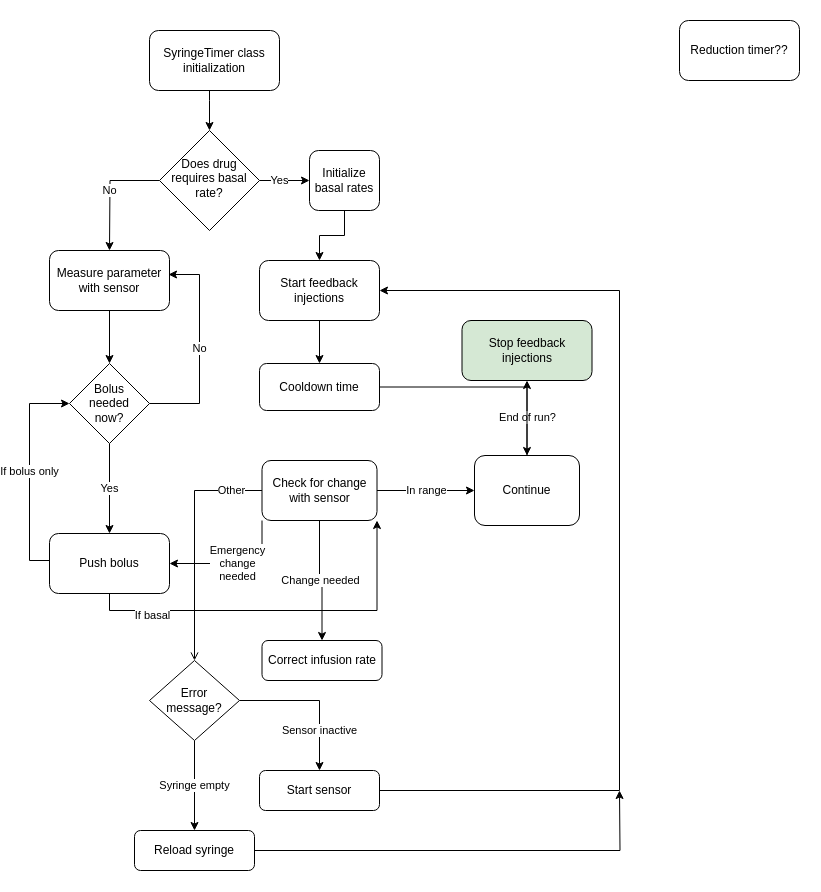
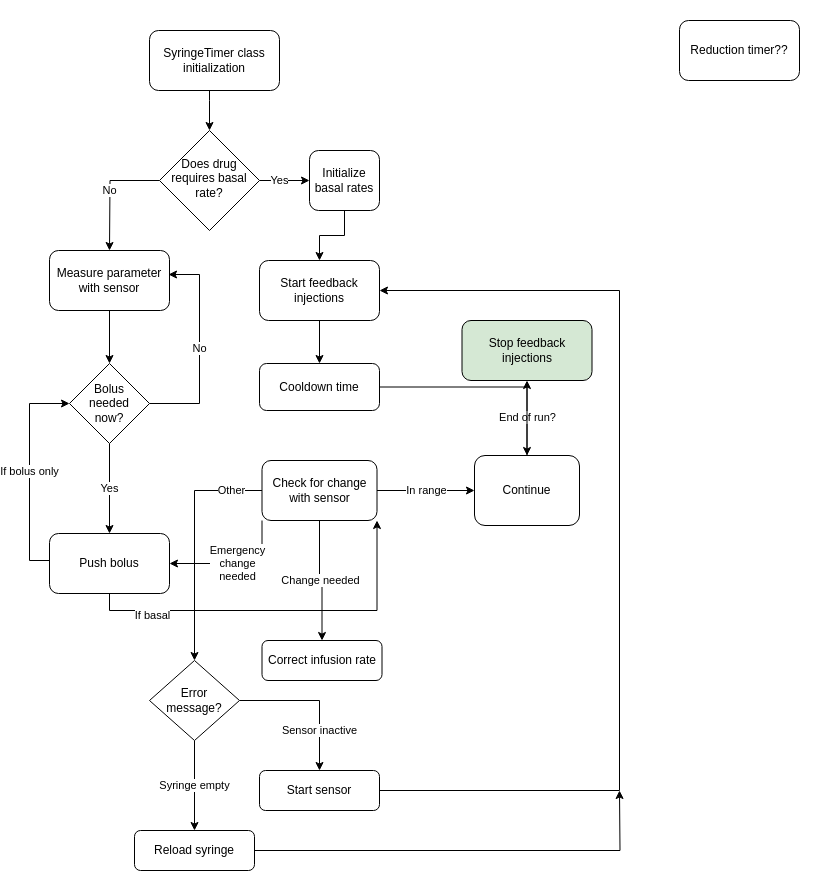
(195, 654) -> (195, 652)
